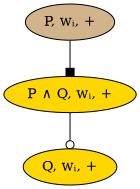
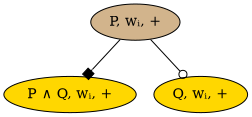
(70, 127) -> (165, 55)
